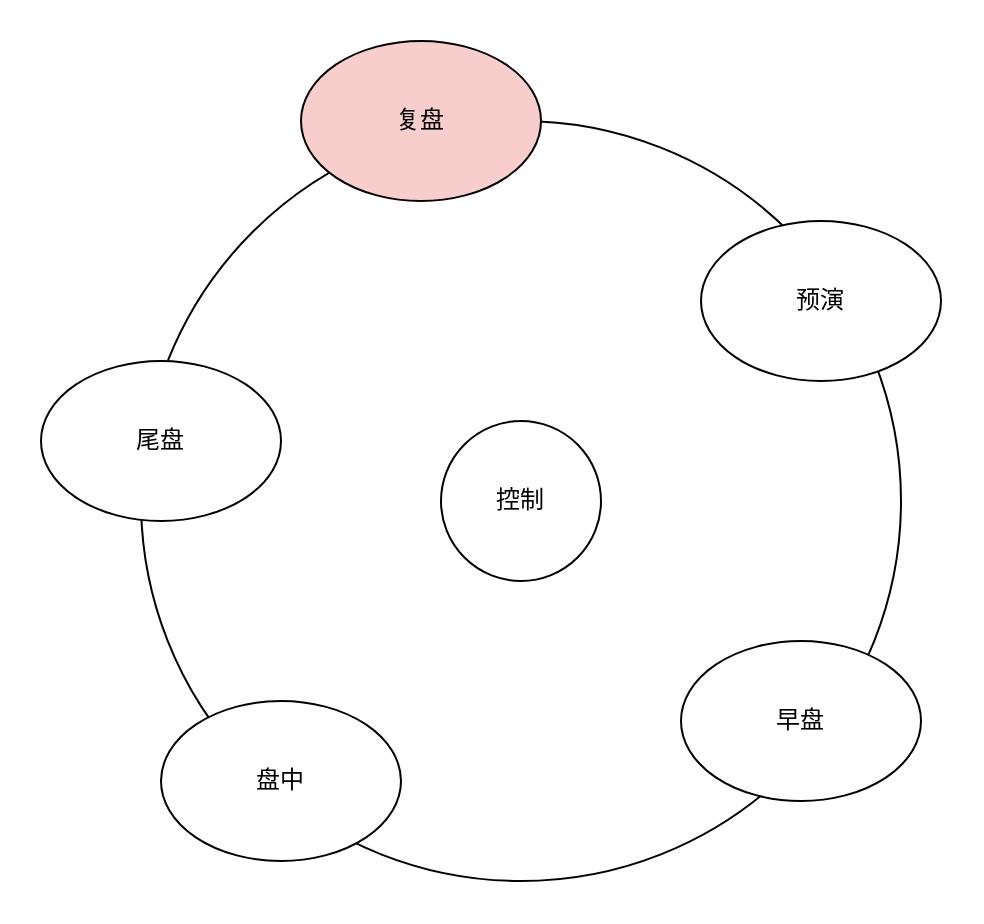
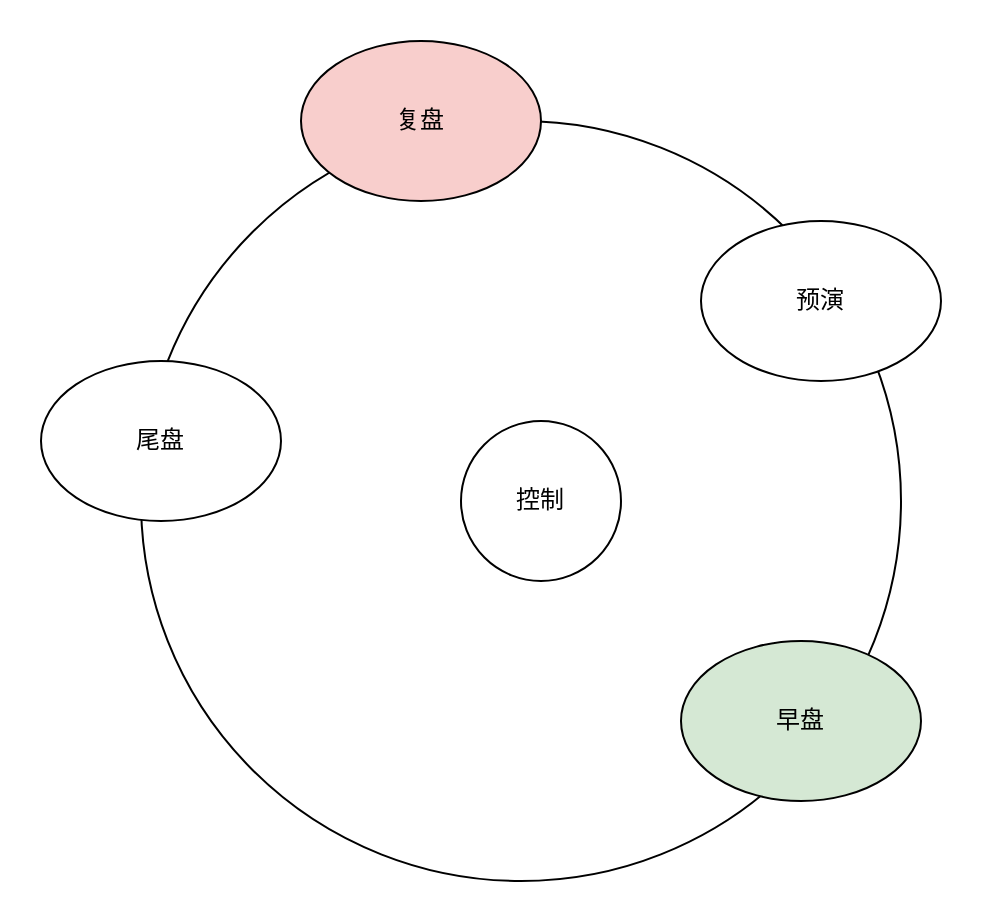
(521, 501) -> (541, 501)
(801, 721) -> (801, 721)
(281, 781) -> none
